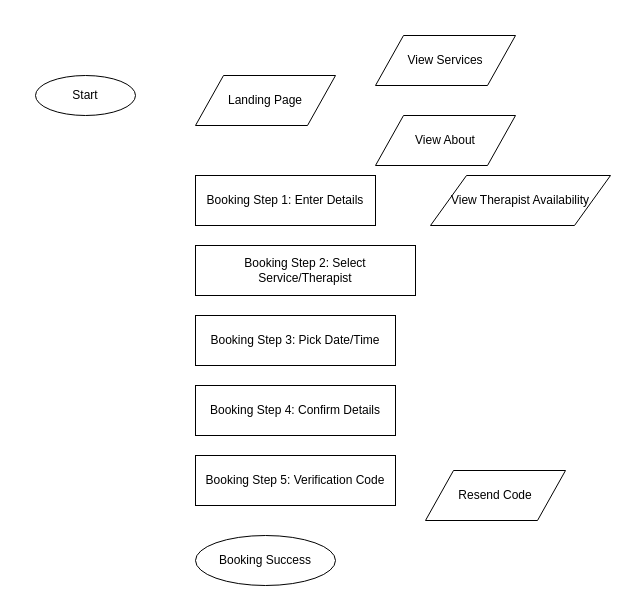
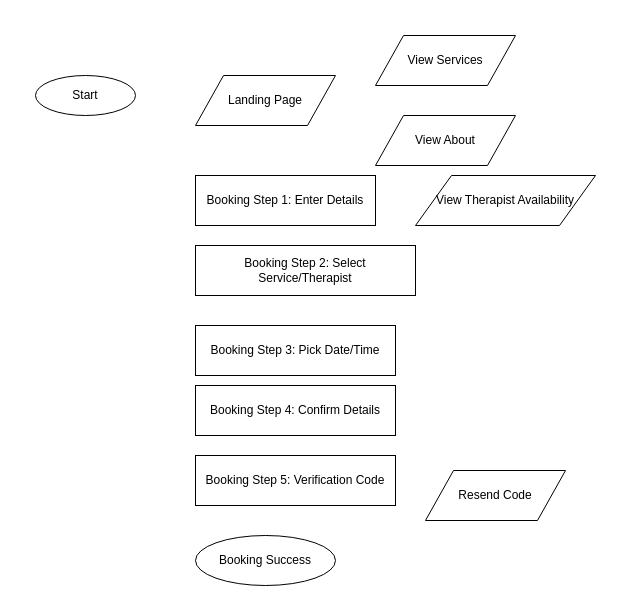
(521, 201) -> (506, 201)
(296, 341) -> (296, 351)
